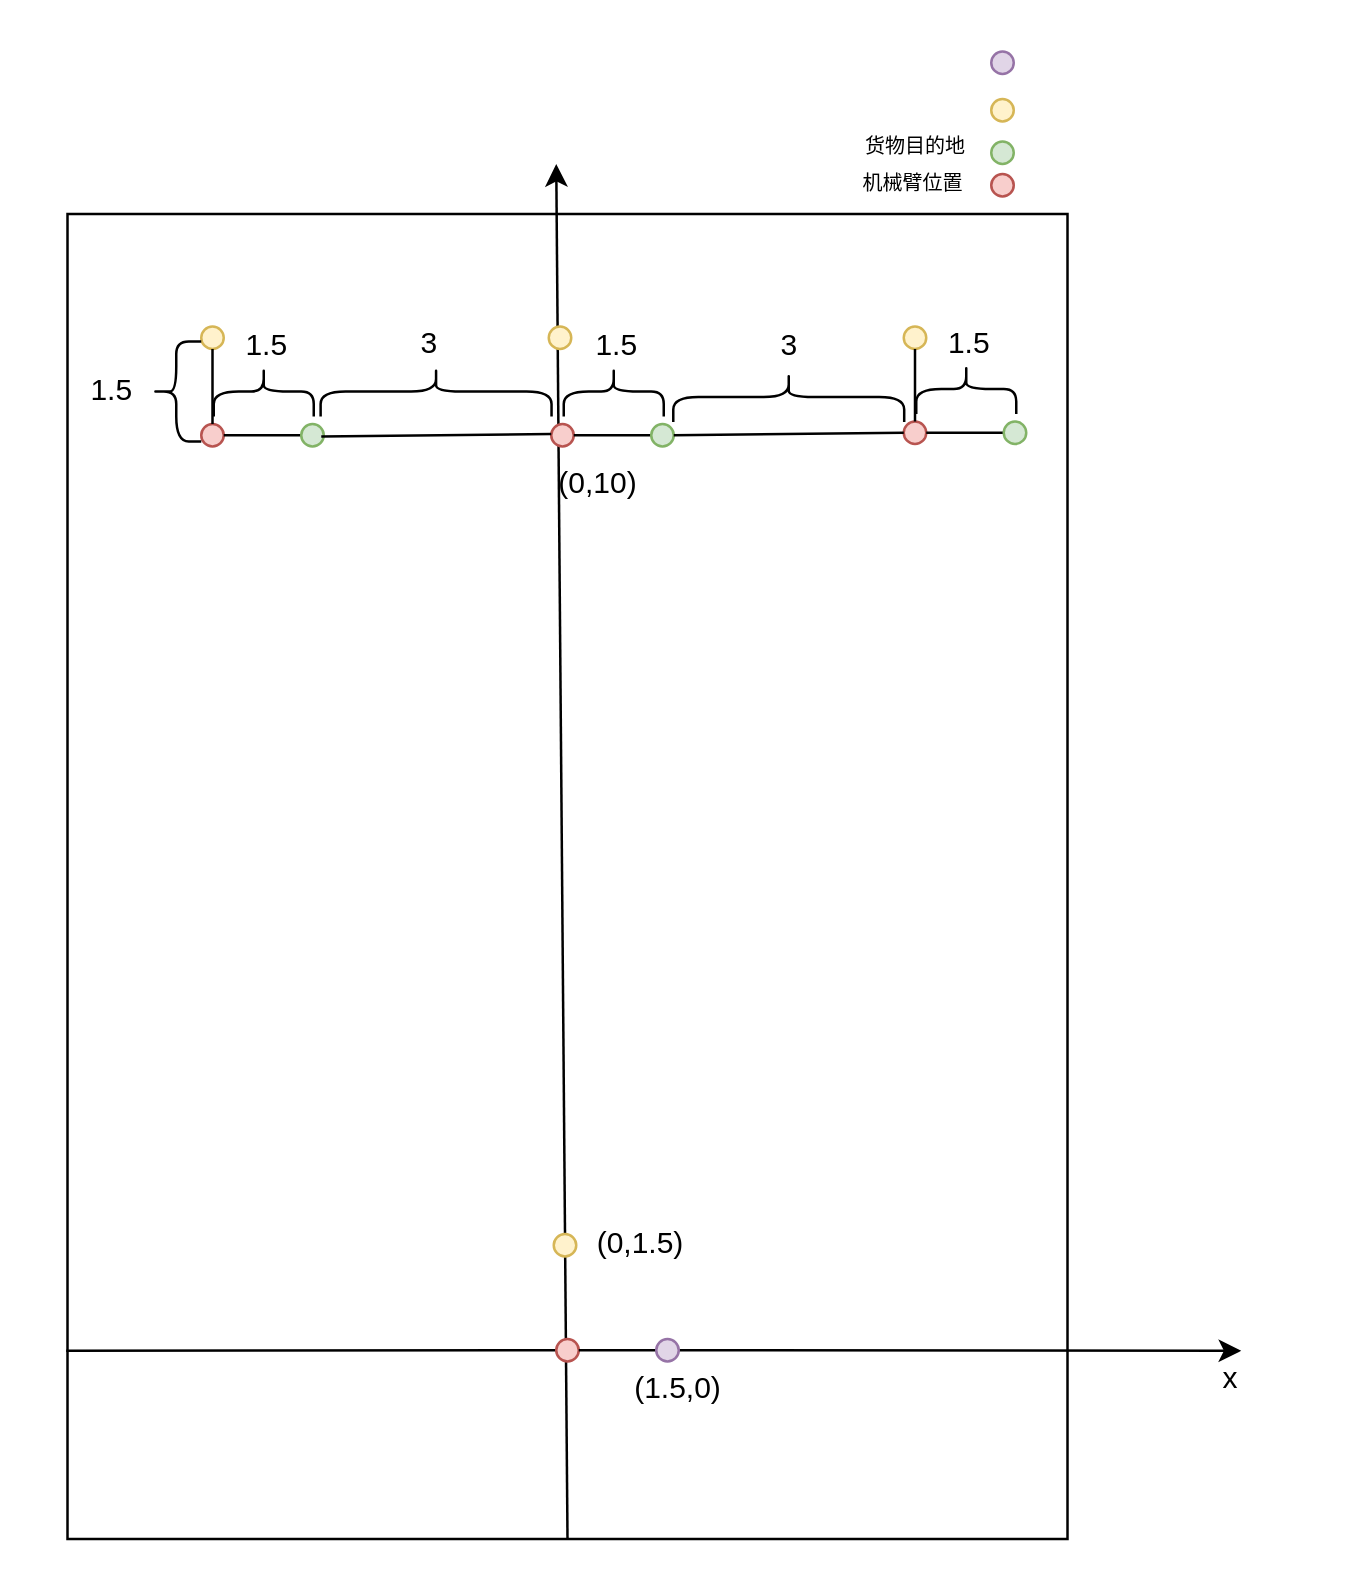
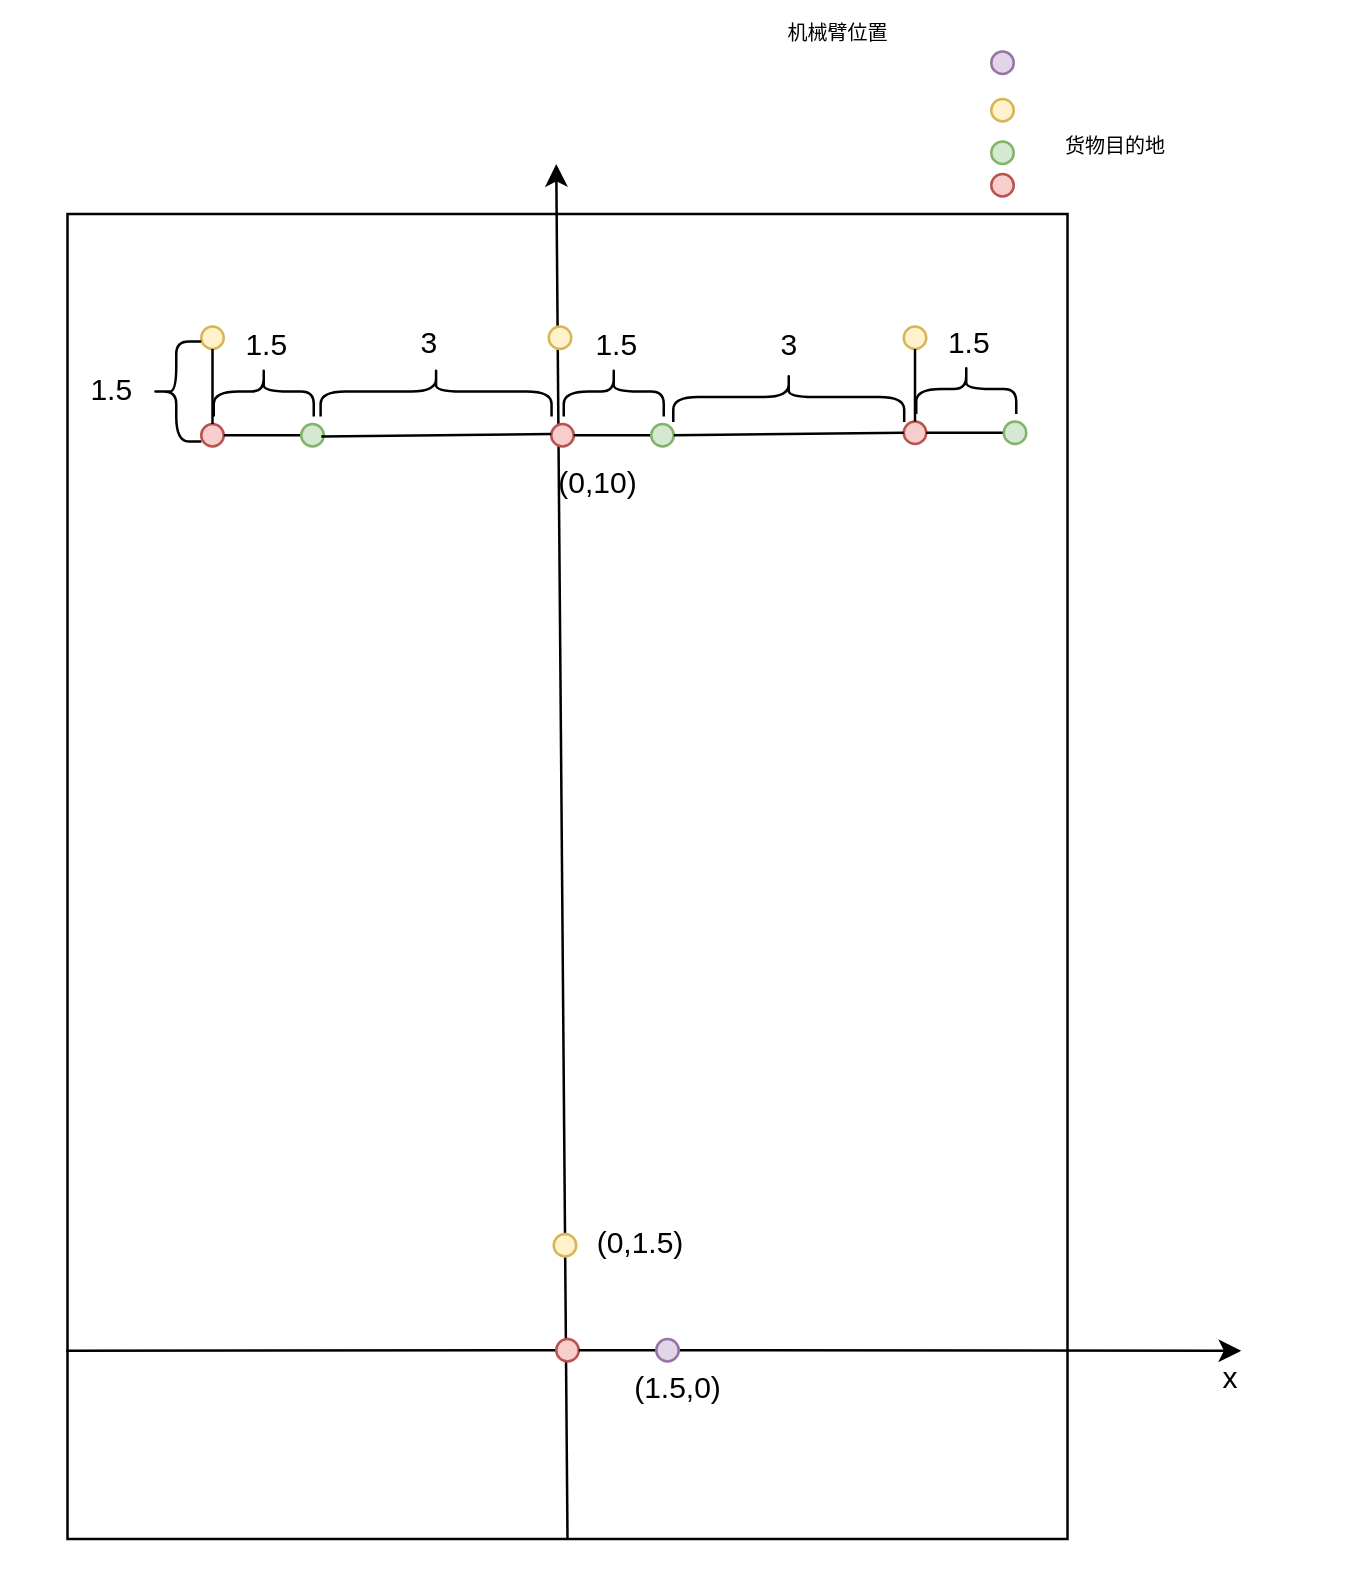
(916, 143) -> (1116, 143)
(914, 180) -> (839, 30)
